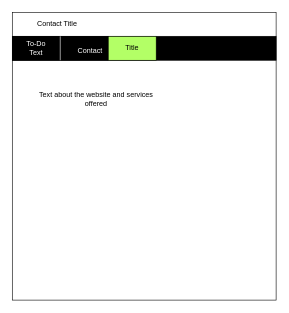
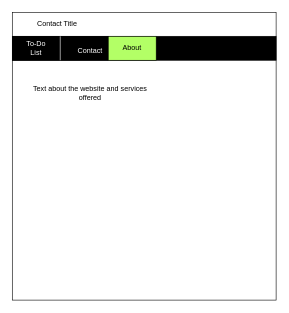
(36, 48) -> (36, 48)
(132, 48) -> (132, 48)
(96, 99) -> (90, 93)
